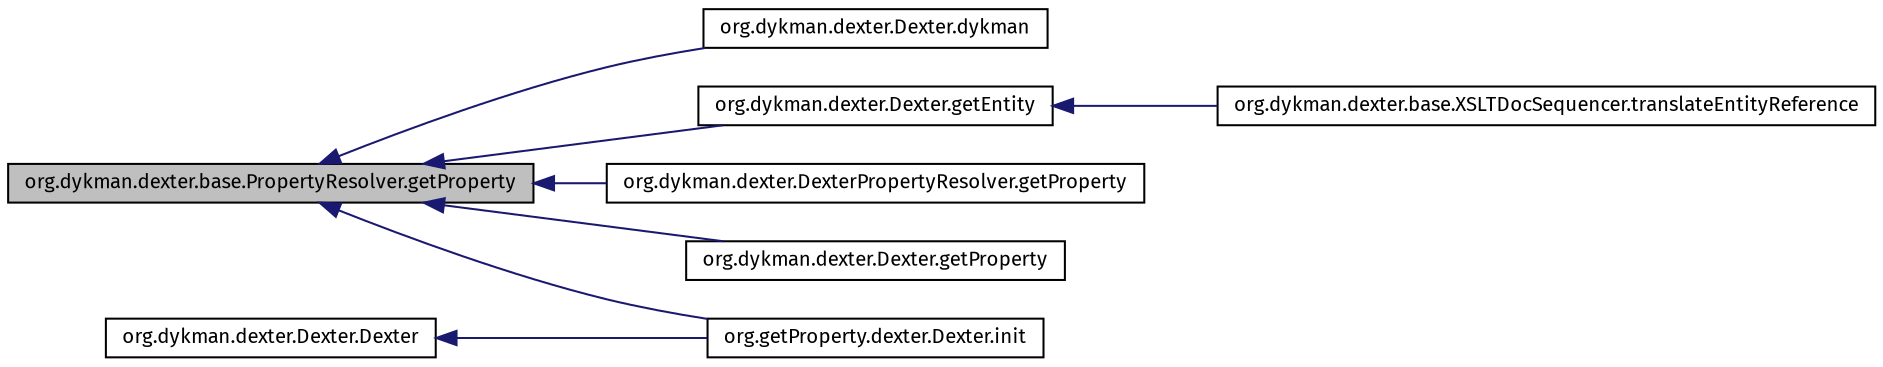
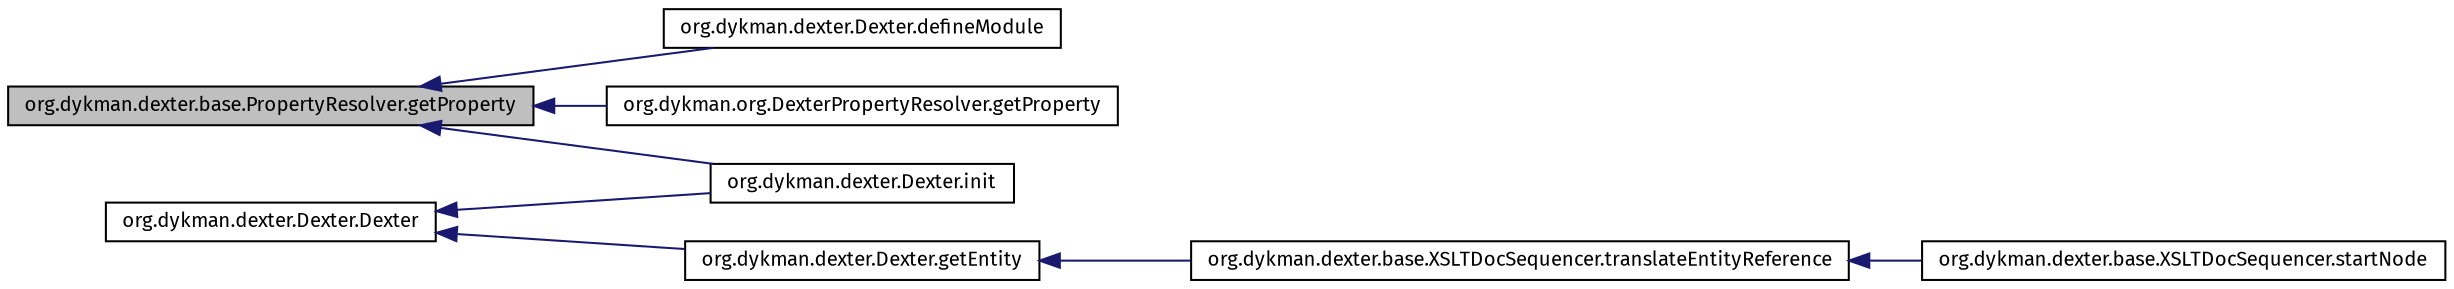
(876, 29) -> (862, 29)
(584, 143) -> (571, 242)
(876, 183) -> (862, 106)
(876, 261) -> none
none -> (2184, 261)
(876, 338) -> (862, 183)
